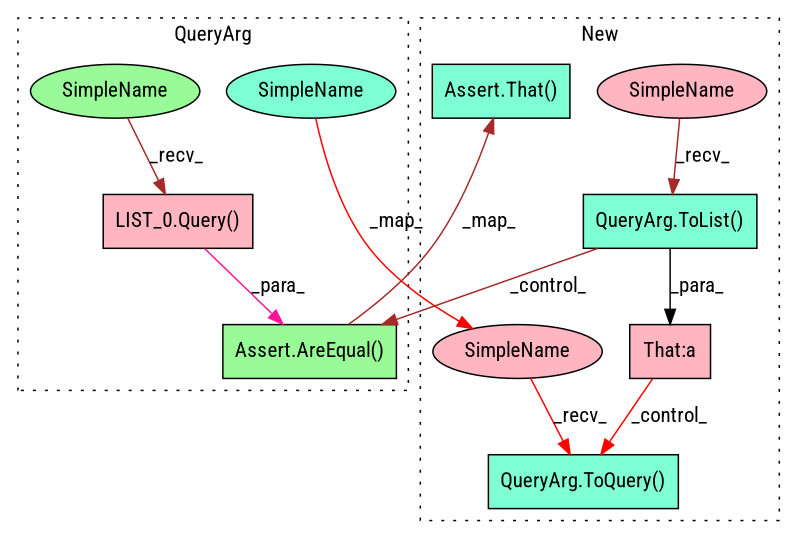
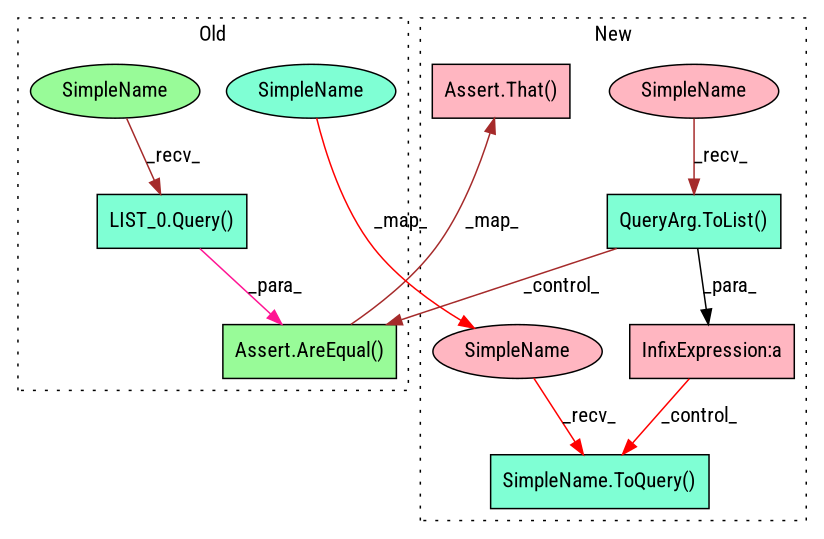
(213, 35) -> (213, 35)
(501, 91) -> (501, 91)
(178, 221) -> (172, 221)
(670, 352) -> (712, 352)
(583, 482) -> (600, 482)
